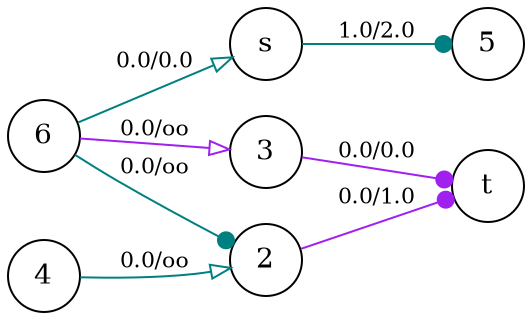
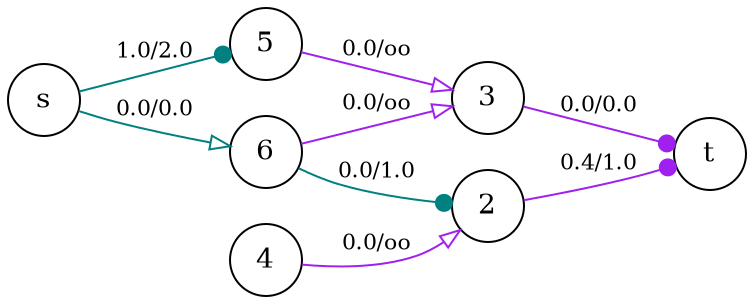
none -> (367, 69)
(146, 94) -> (144, 129)
(155, 168) -> (377, 172)
(377, 198) -> (599, 164)
(146, 277) -> (375, 265)
